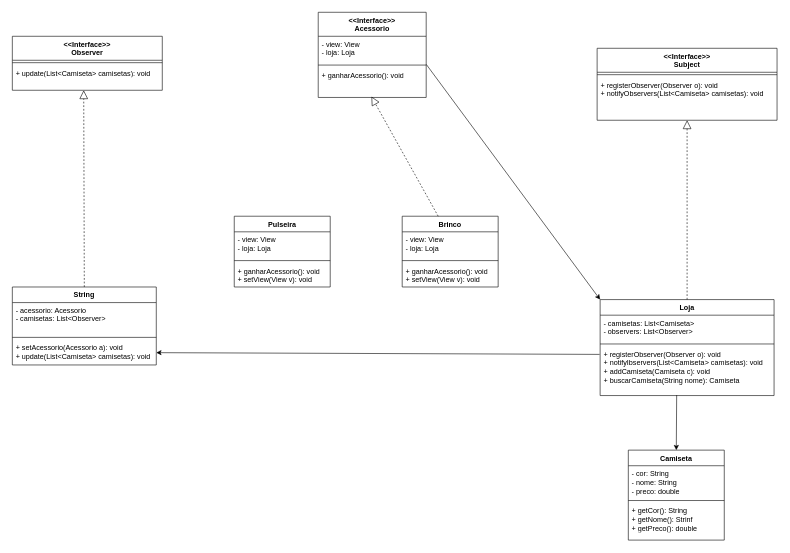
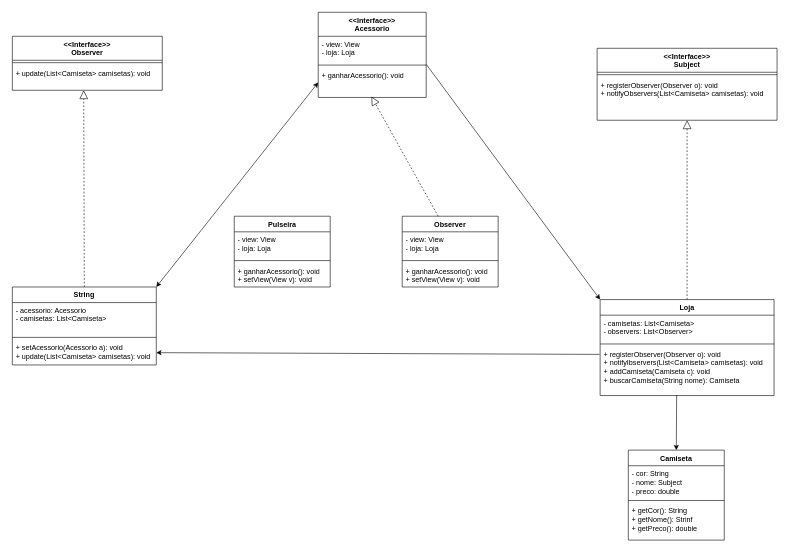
none -> (237, 185)
(450, 225) -> (450, 225)
(66, 316) -> (65, 316)
(659, 483) -> (660, 483)
